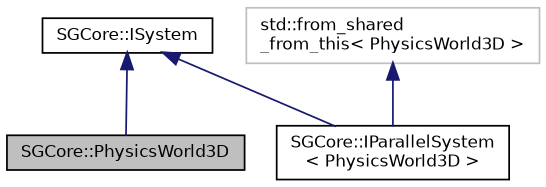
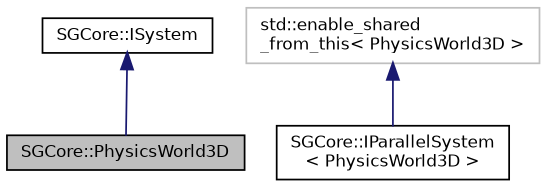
(393, 36) -> (393, 36)
(257, 93) -> none
